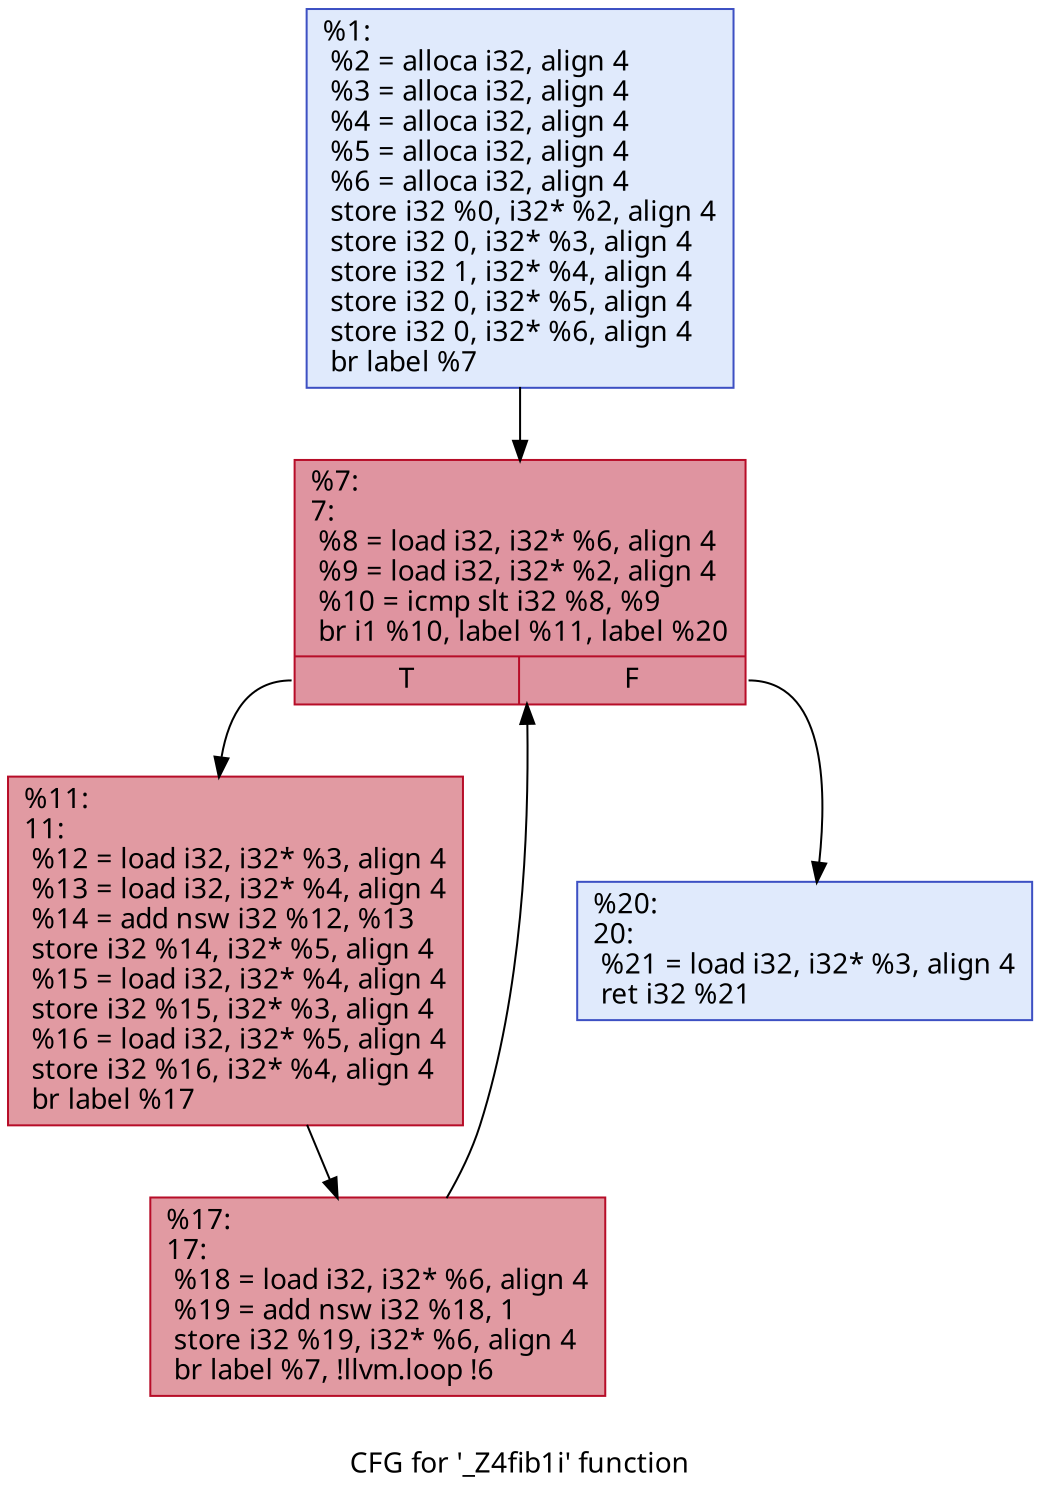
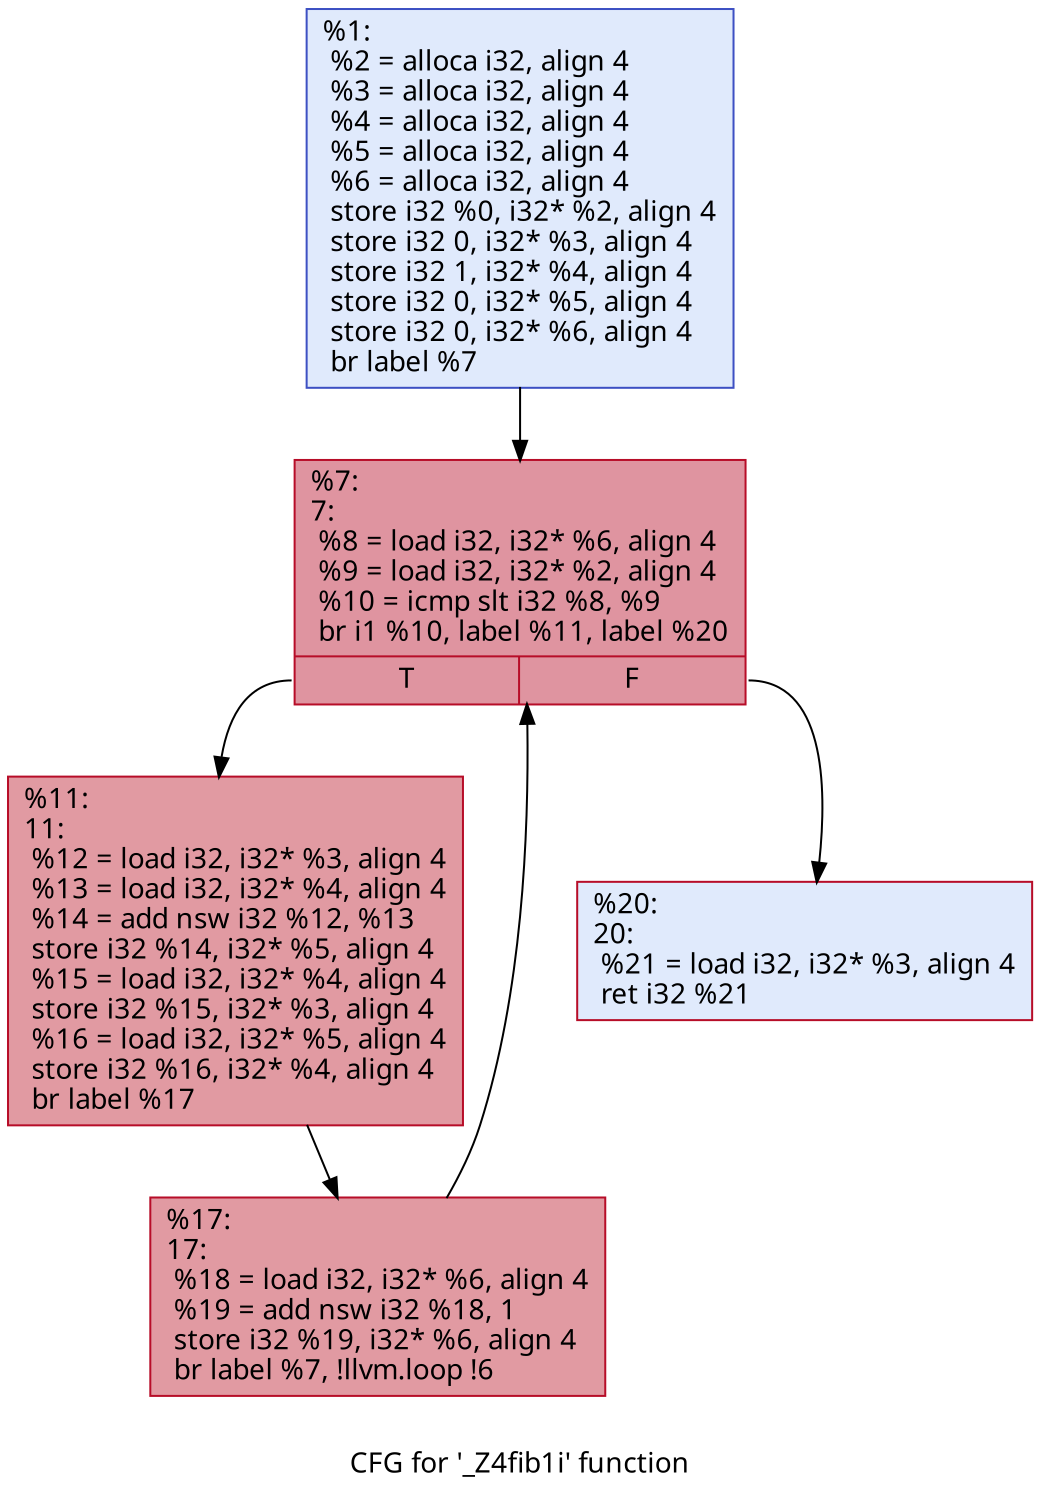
(805, 951) -> (805, 951)
